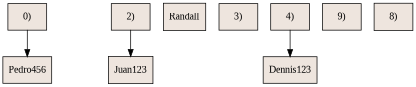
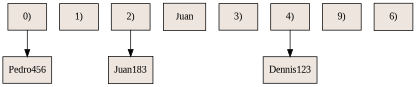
none -> (79, 17)
(185, 17) -> (185, 17)
(393, 17) -> (393, 17)
(131, 70) -> (131, 70)
